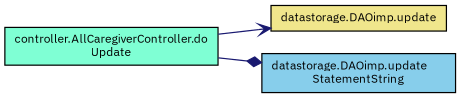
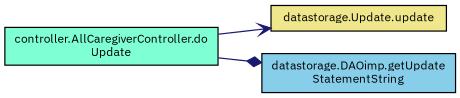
(359, 18) -> (359, 18)
(359, 73) -> (359, 73)
